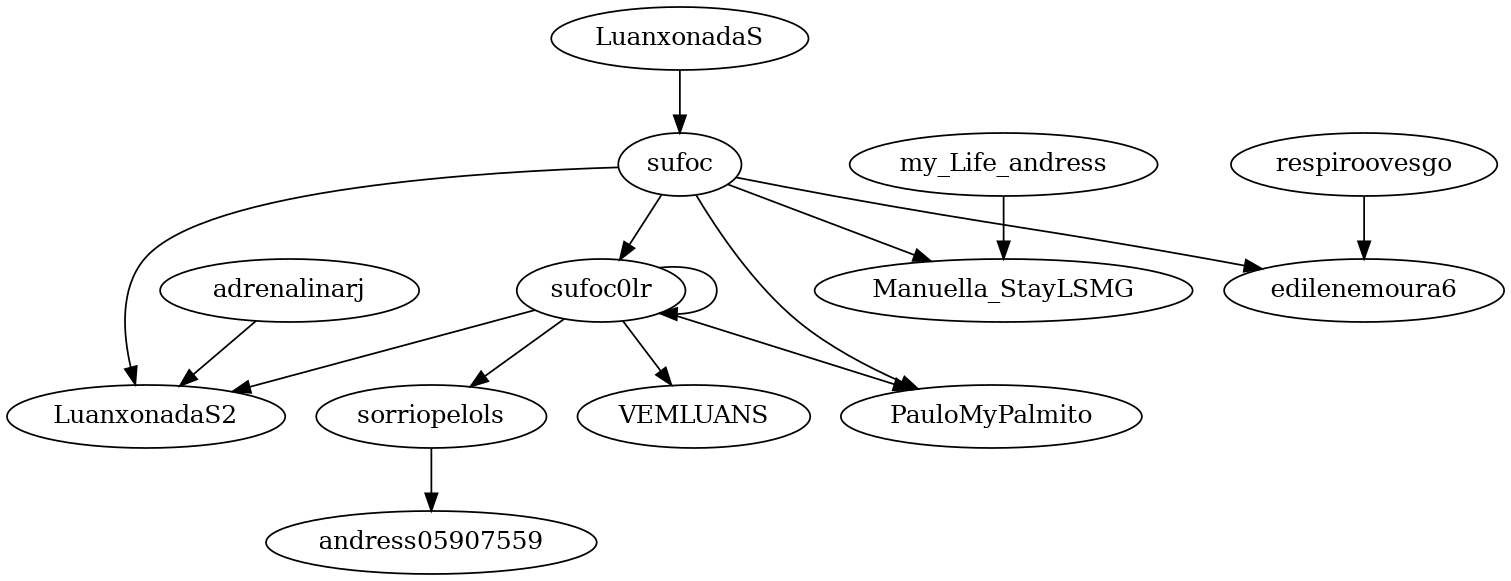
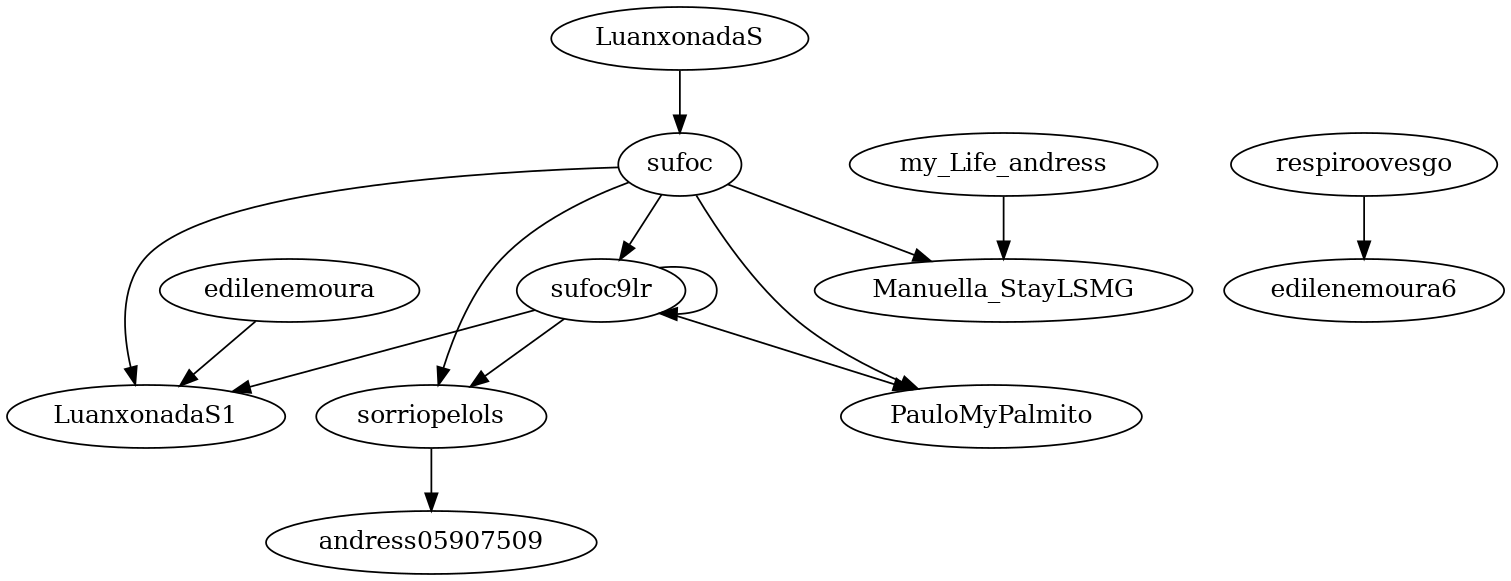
(990, 223) -> (511, 250)
(290, 290) -> (290, 290)
(601, 290) -> (601, 290)
(146, 416) -> (146, 416)
(694, 416) -> none
(431, 542) -> (431, 542)
